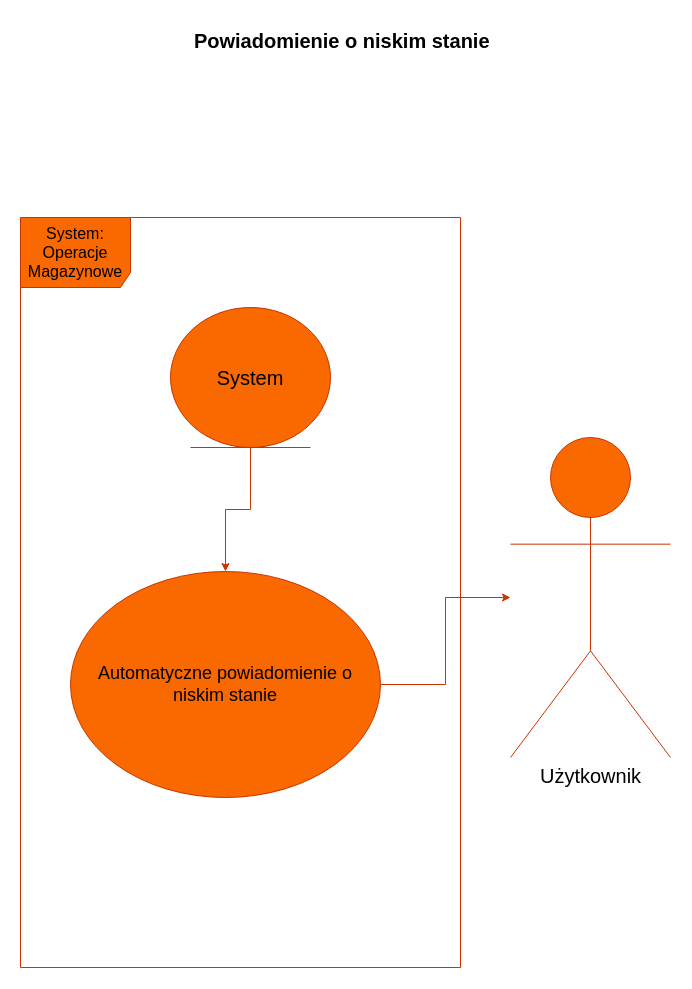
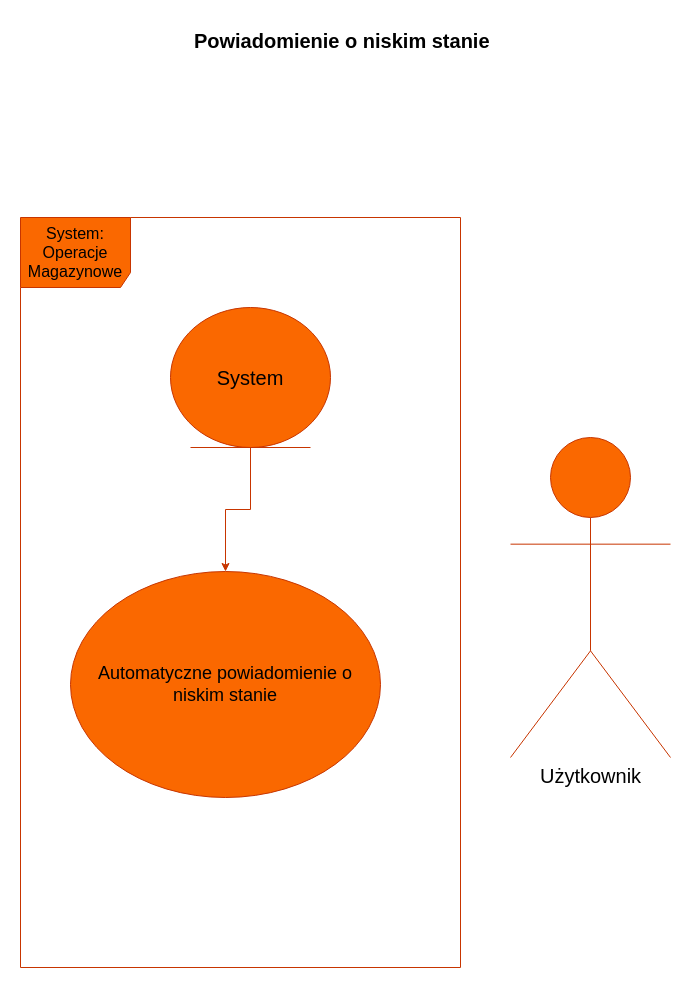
(446, 645) -> none
